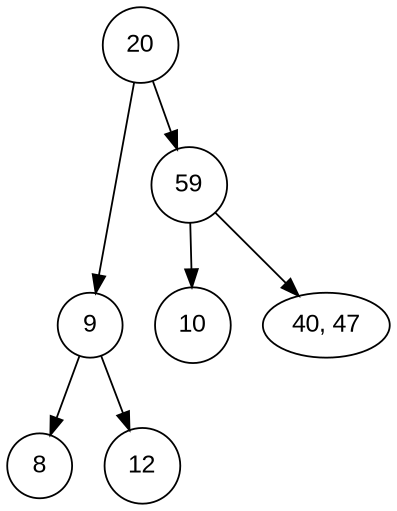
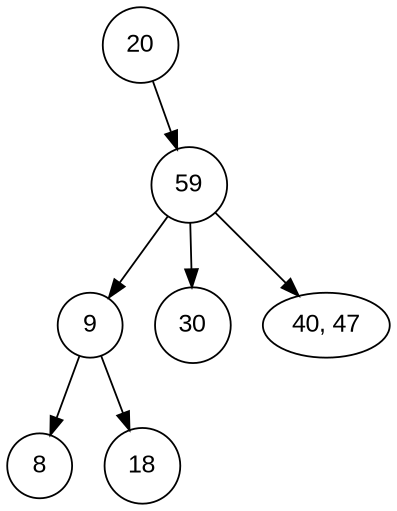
(117, 179) -> (144, 250)
(193, 325) -> (193, 325)
(142, 466) -> (142, 466)
